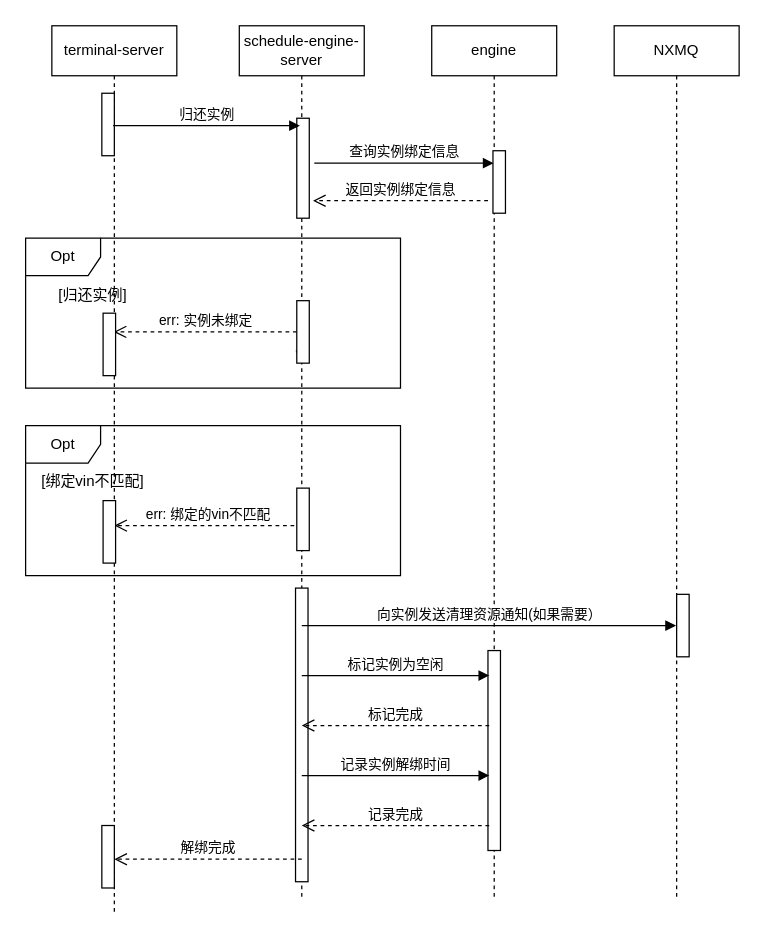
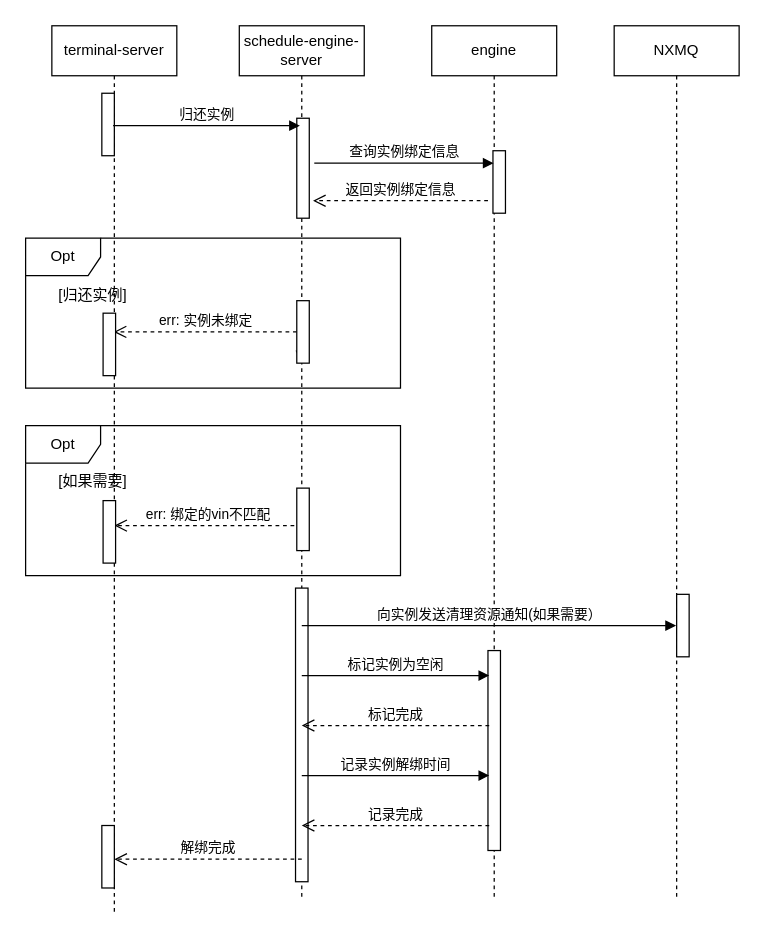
(93, 482) -> (93, 482)
